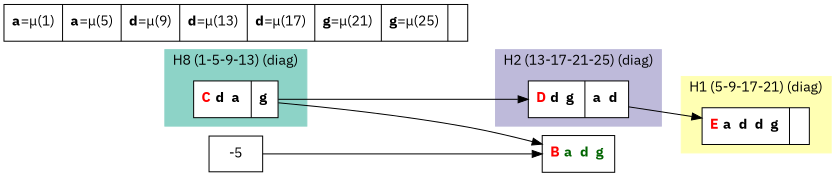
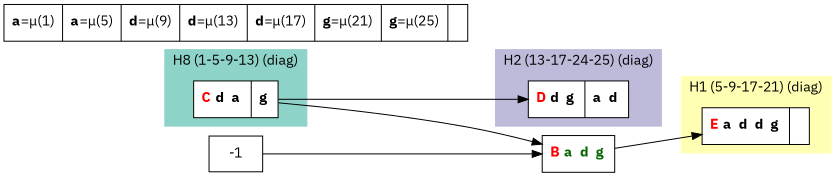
(578, 61) -> (578, 61)
(654, 111) -> (653, 142)
(236, 154) -> (236, 154)
